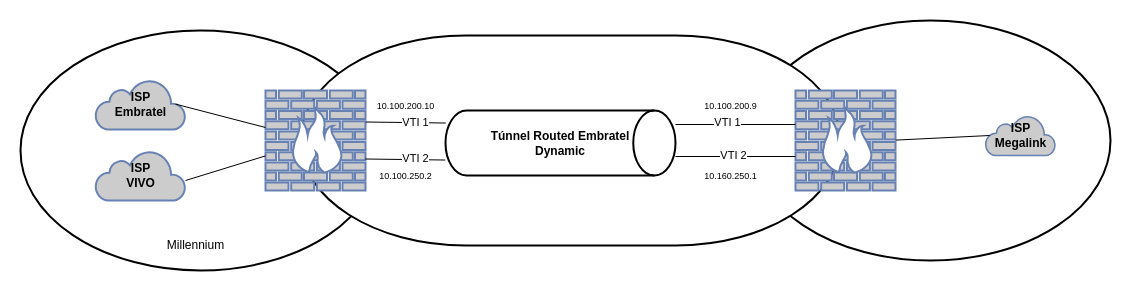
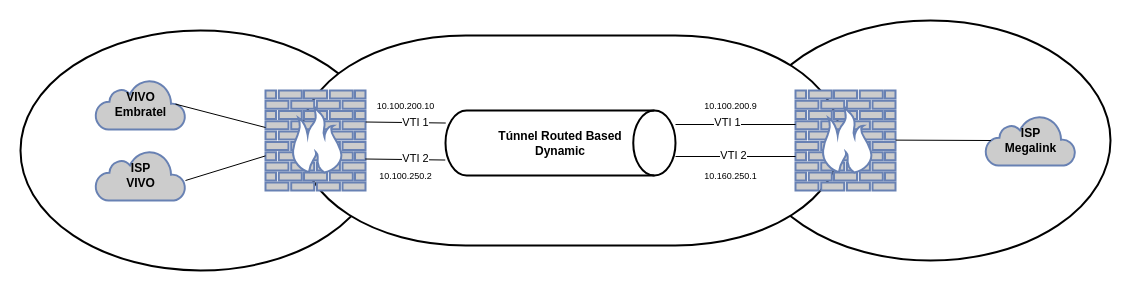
(141, 105) -> (141, 105)
(1021, 136) -> (1031, 141)
(561, 144) -> (561, 144)
(196, 246) -> none
